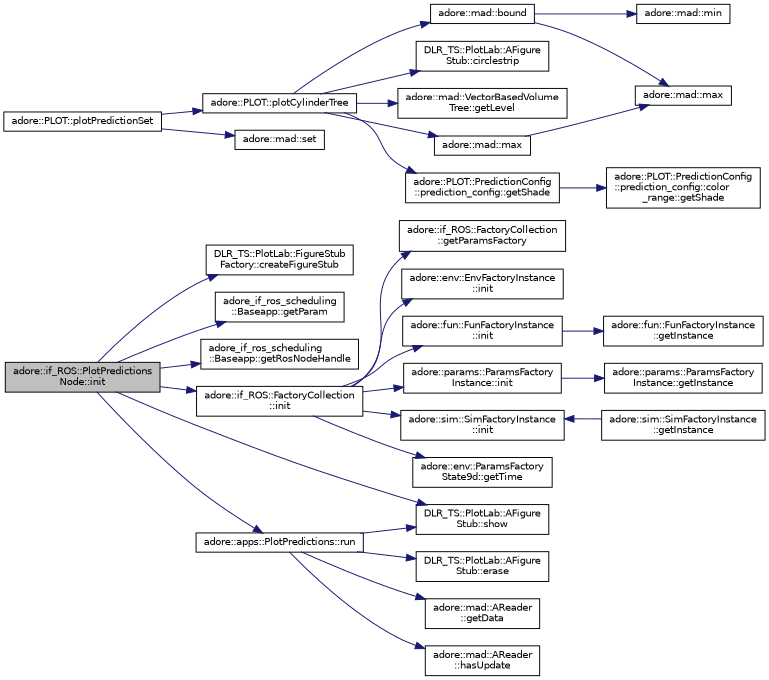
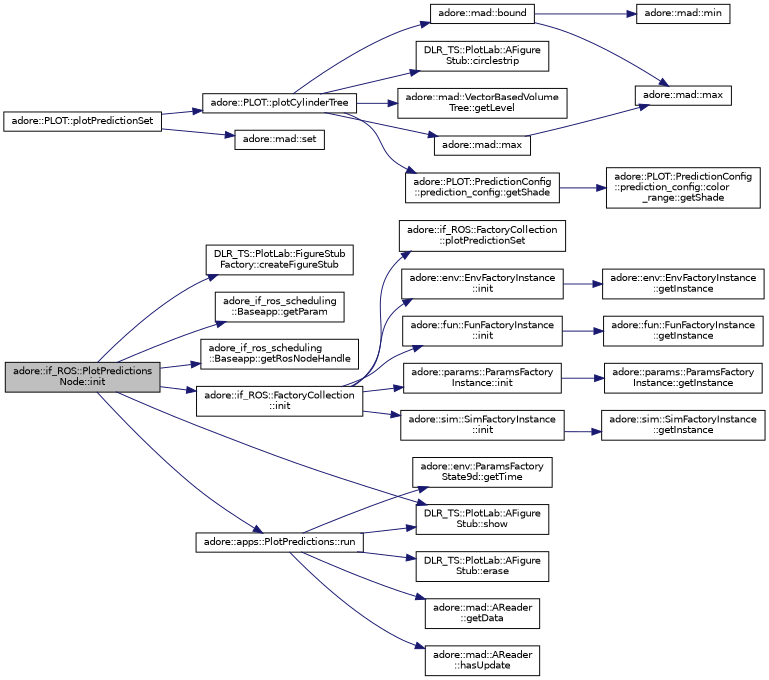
(482, 236) -> (482, 236)
none -> (683, 284)
(588, 419) -> (578, 432)
(364, 437) -> (360, 510)
